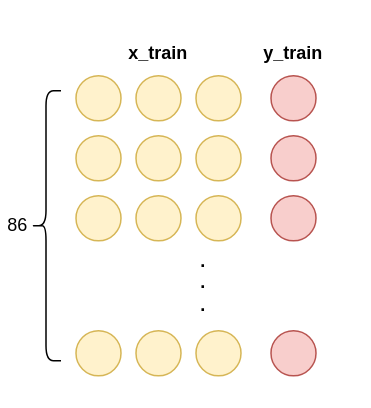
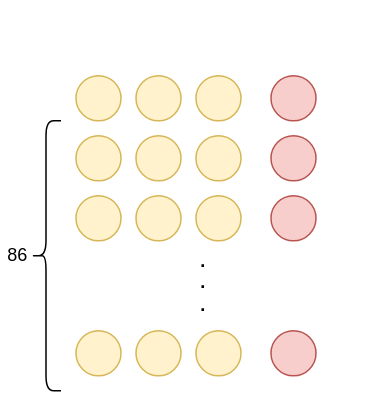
(158, 53) -> none
(293, 53) -> none
(46, 226) -> (46, 256)
